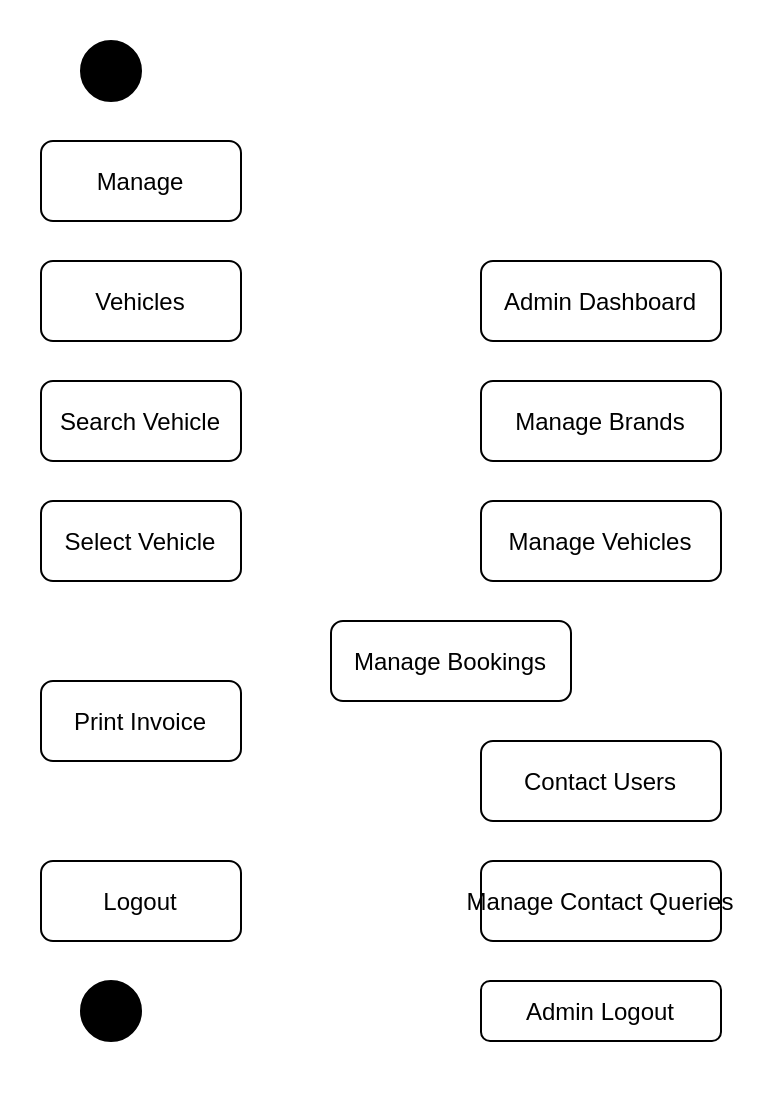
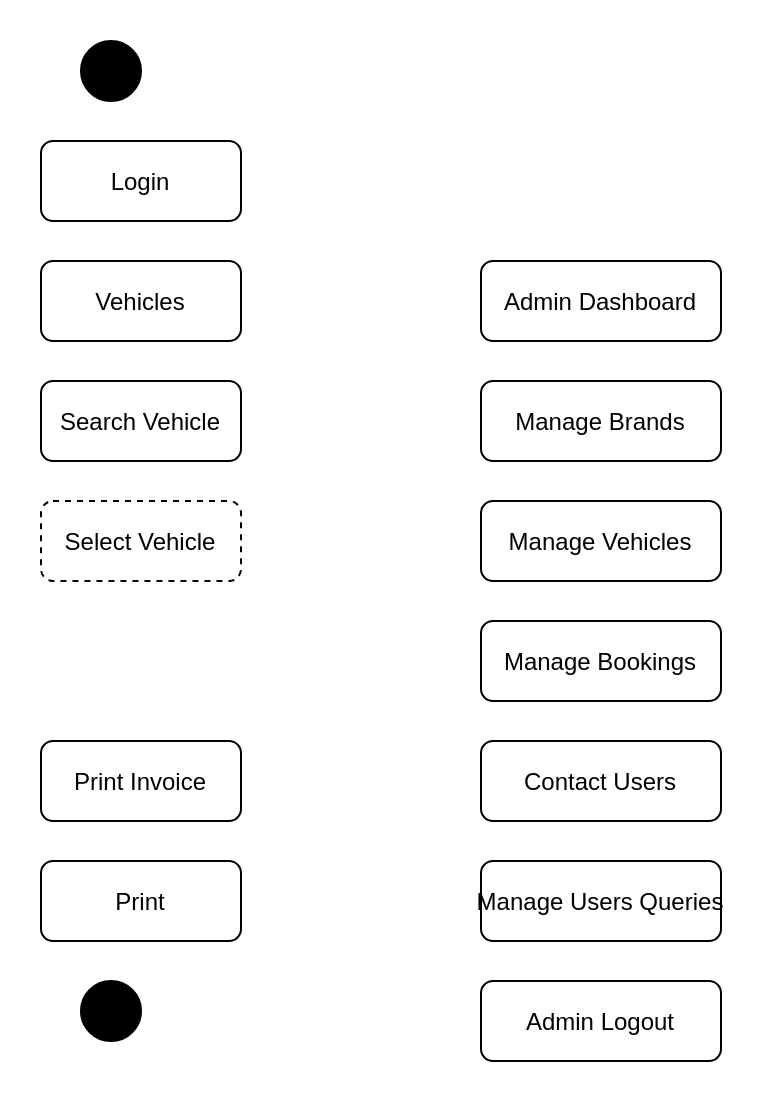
(140, 182) -> (140, 182)
(141, 541) -> (141, 541)
(451, 661) -> (601, 661)
(141, 721) -> (141, 781)
(140, 902) -> (140, 902)
(600, 902) -> (600, 902)
(601, 1011) -> (601, 1021)
